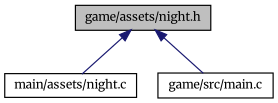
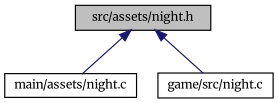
(143, 18) -> (143, 18)
(216, 86) -> (216, 86)
